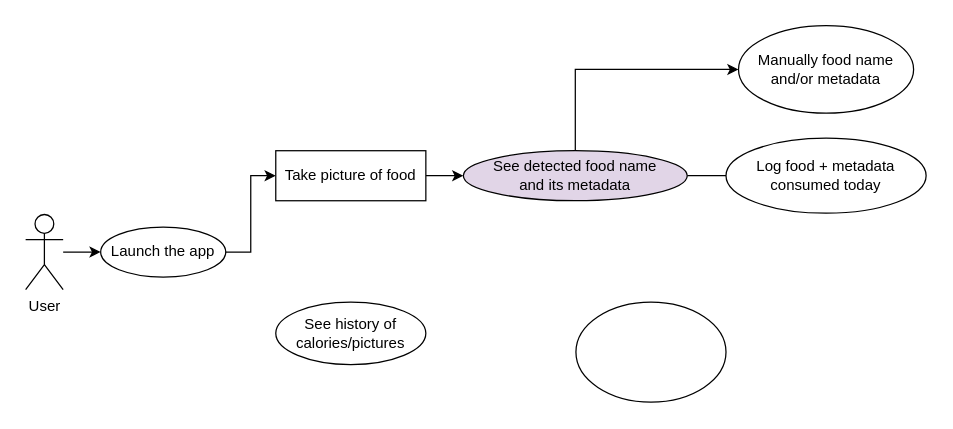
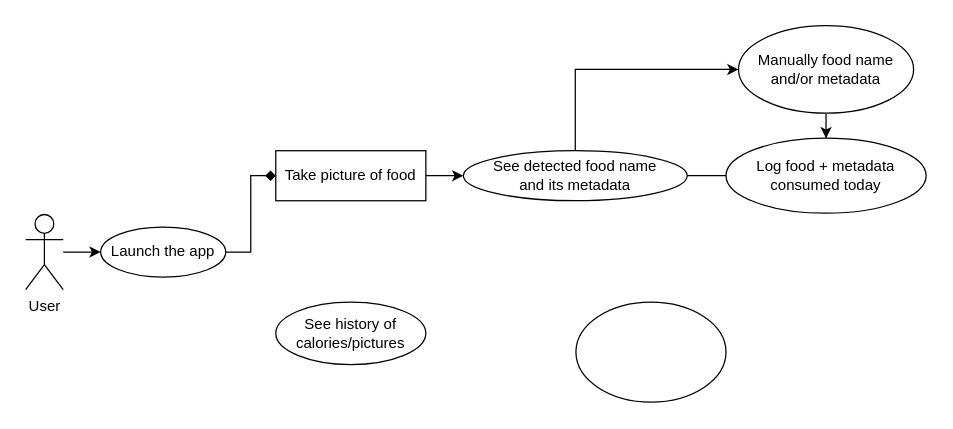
none -> (826, 130)
(266, 176) -> (265, 176)
(575, 176) -> (575, 176)
